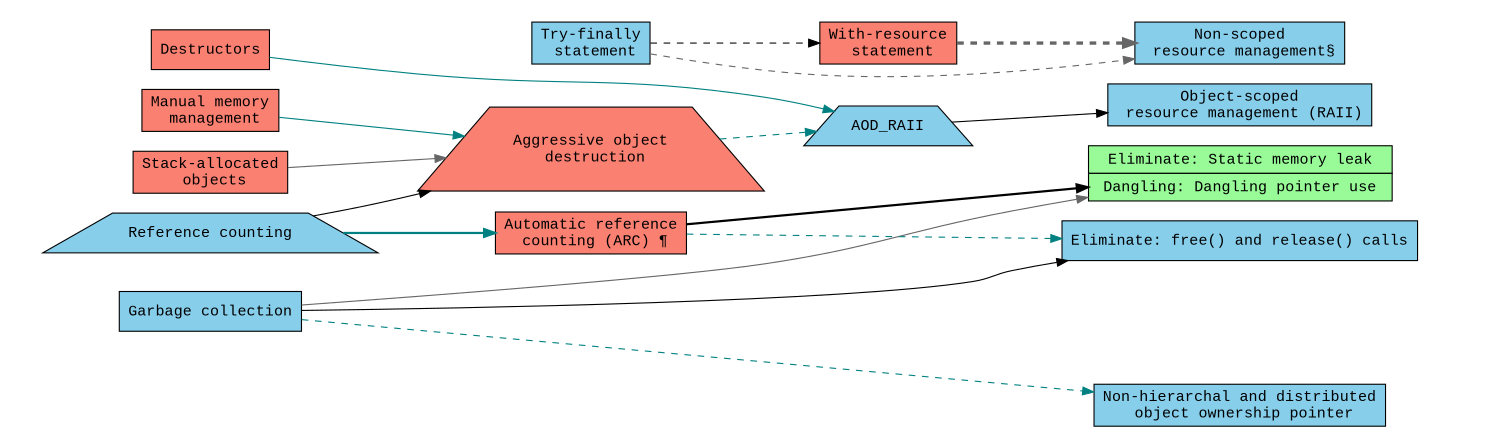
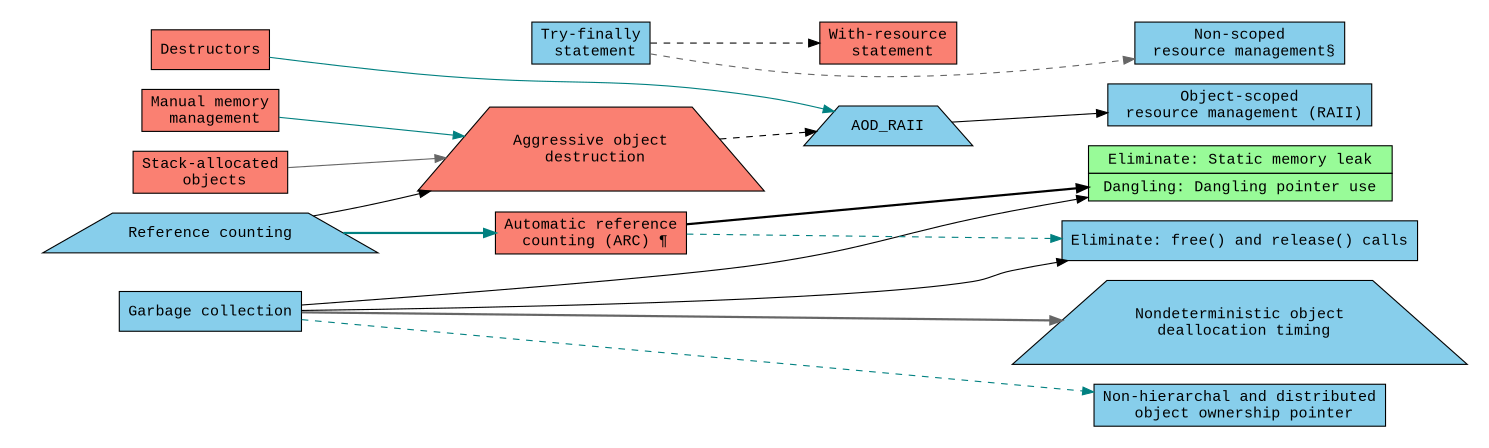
(1040, 43) -> none
(763, 136) -> (763, 136)
(692, 272) -> (692, 272)
none -> (1240, 322)
